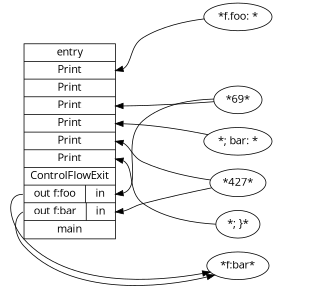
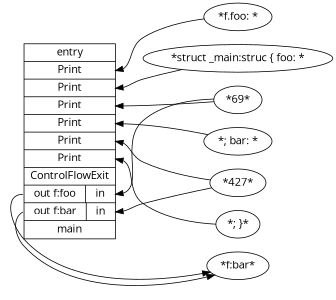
none -> (238, 58)
